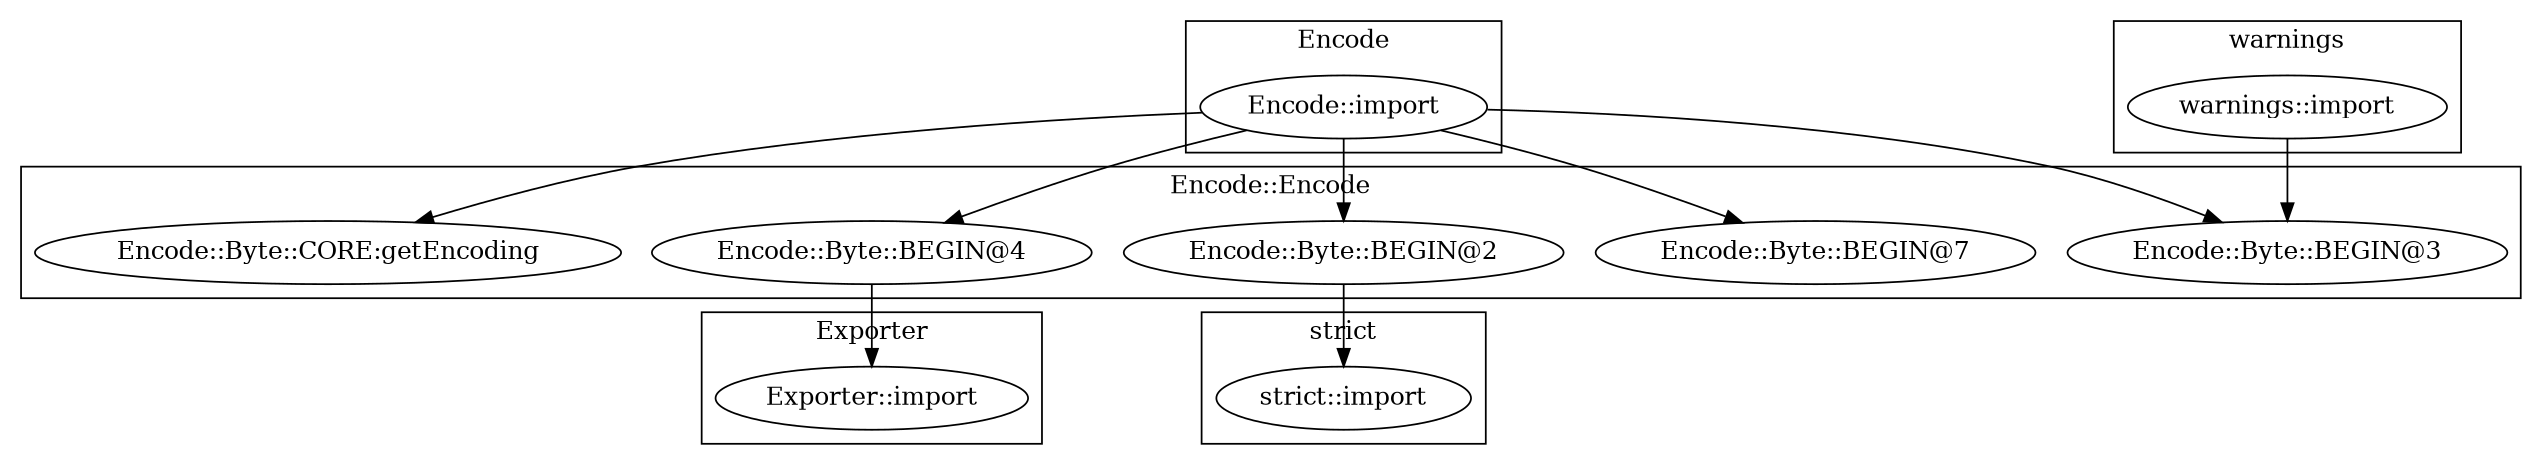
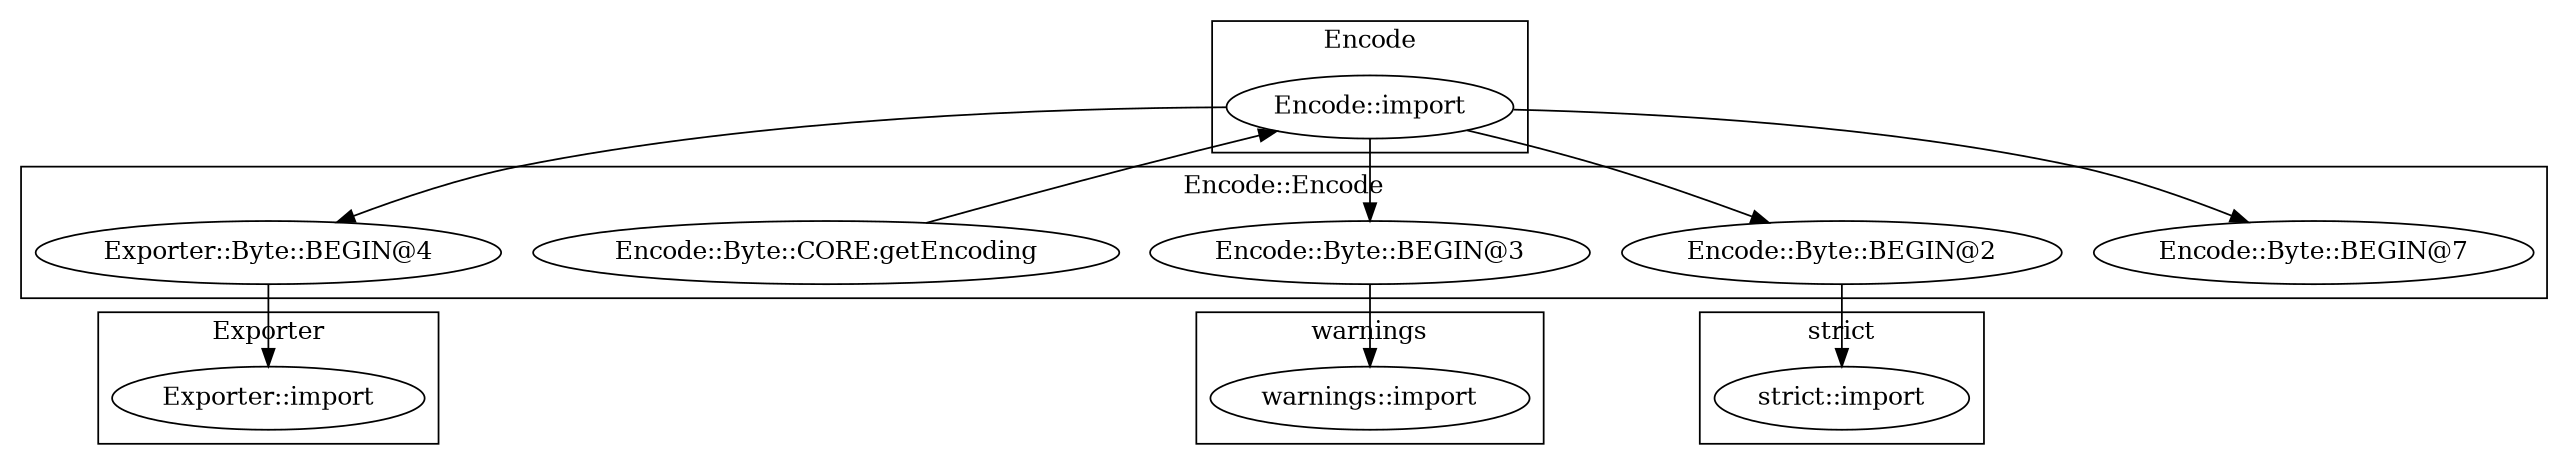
(814, 142) -> (1092, 178)
(2287, 177) -> (1370, 323)
(872, 253) -> (268, 253)
